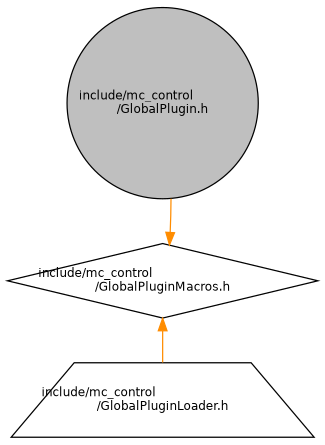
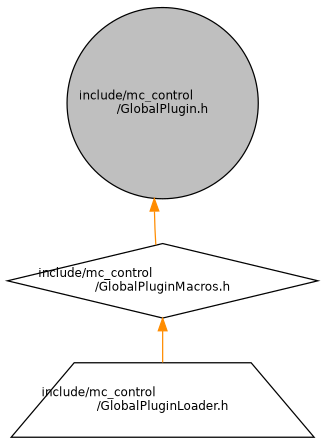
(171, 215) -> (155, 228)
